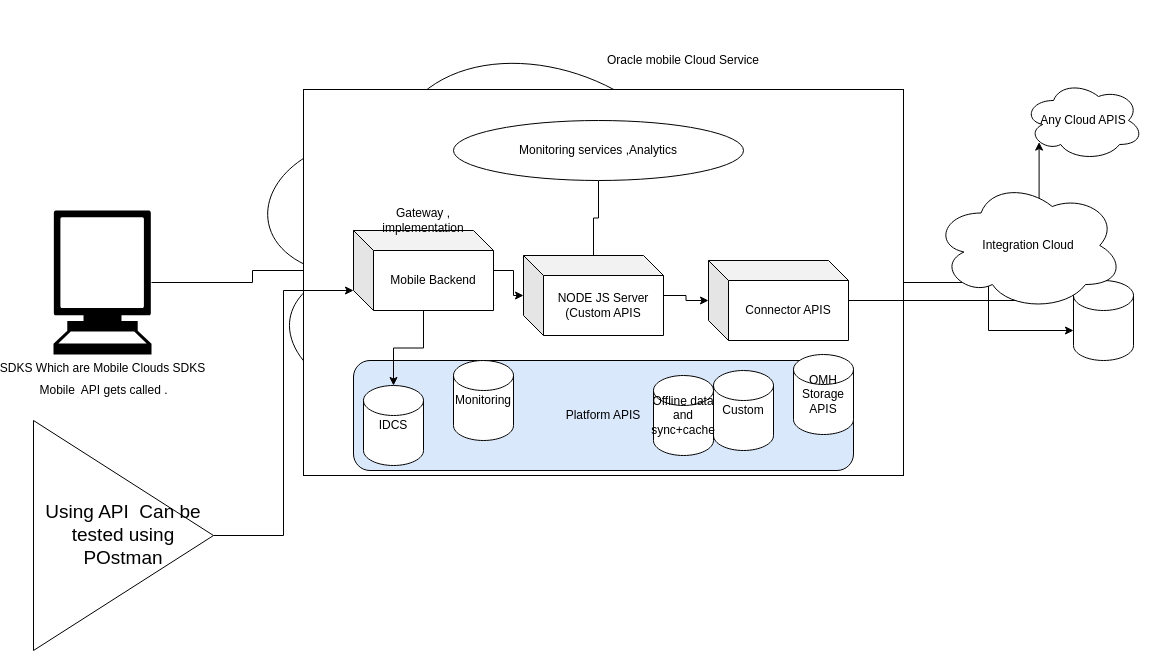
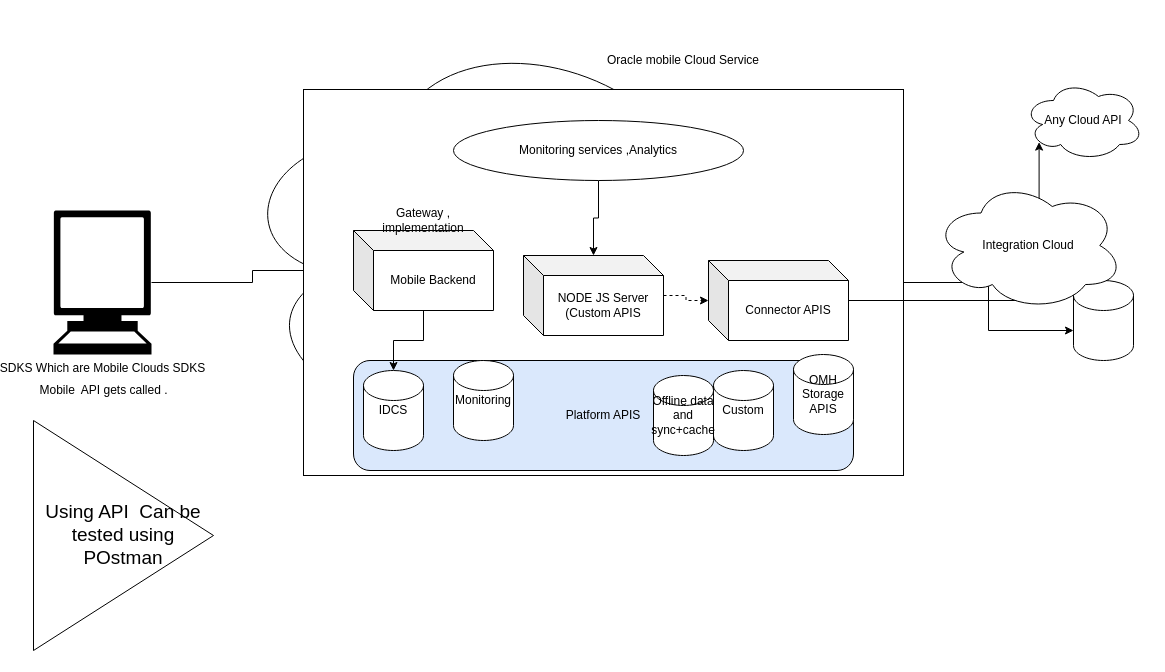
(1084, 121) -> (1084, 121)
(594, 249) -> (594, 247)
(514, 275) -> none
(685, 296) -> (685, 296)
(284, 417) -> none
(394, 426) -> (394, 411)
